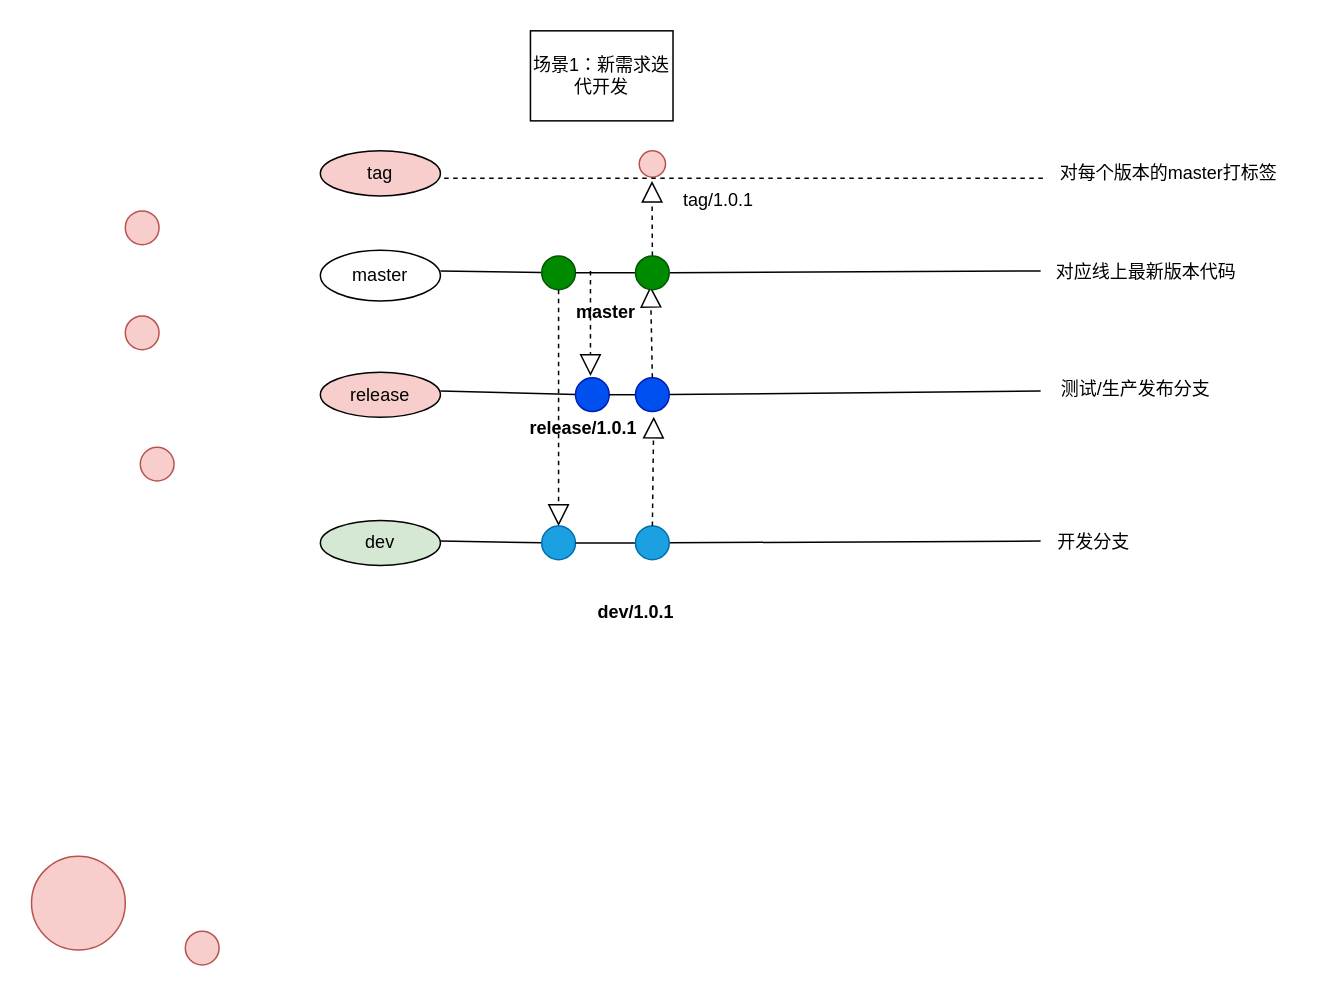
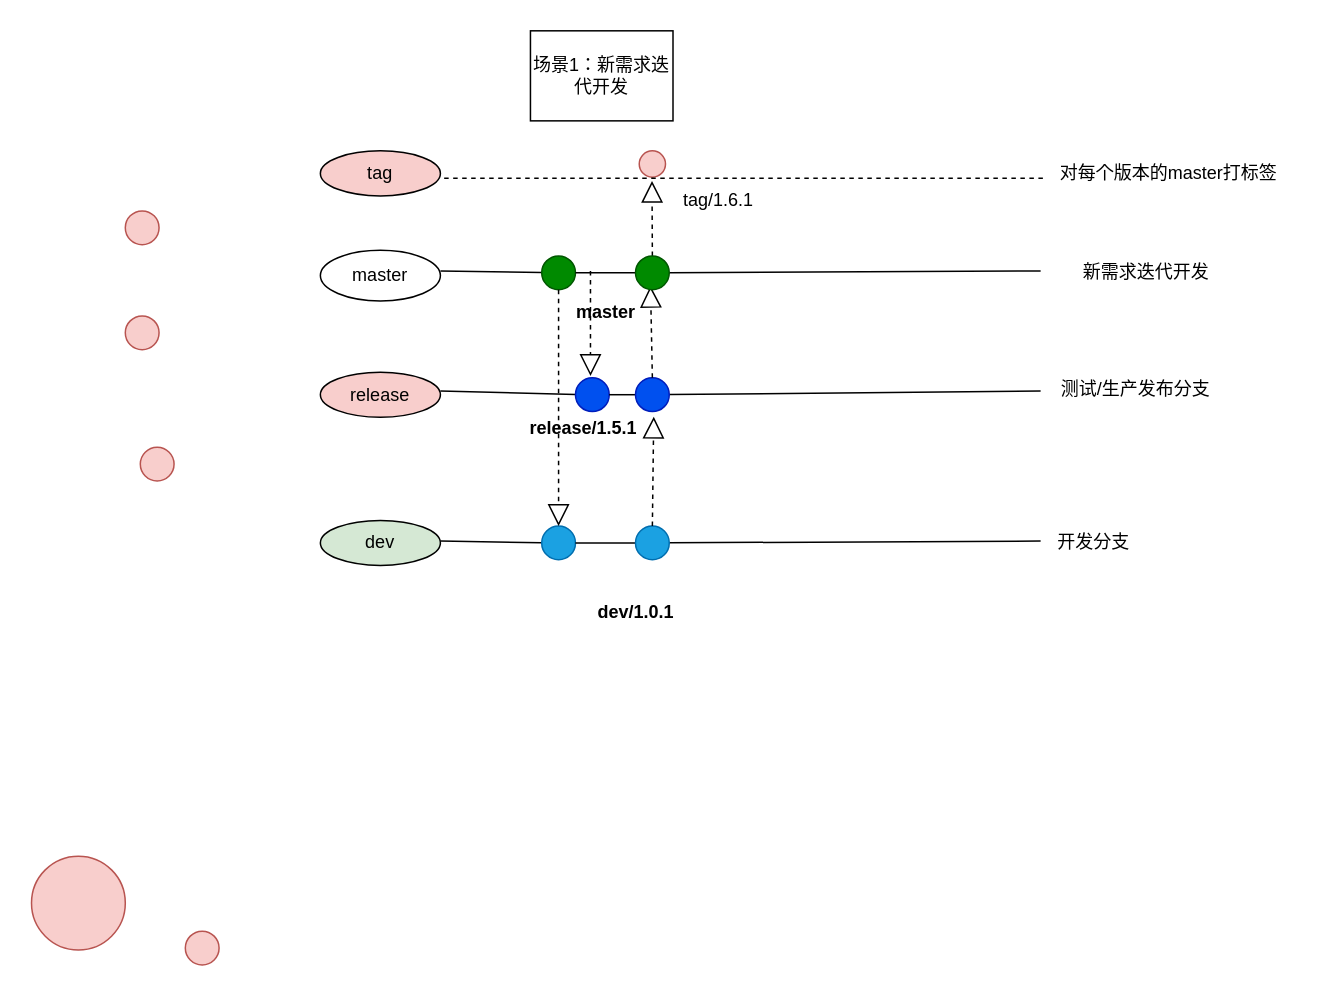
(719, 200) -> (719, 200)
(1146, 272) -> (1146, 272)
(584, 428) -> (584, 428)
